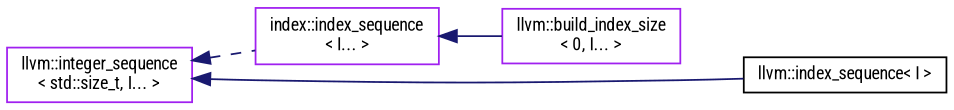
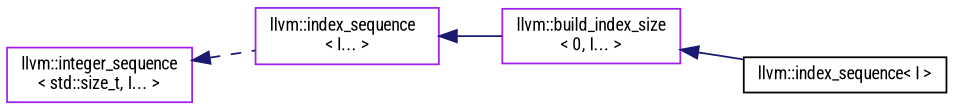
(347, 36) -> (347, 36)
(477, 83) -> (721, 56)
